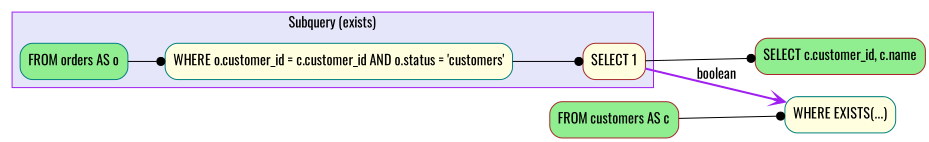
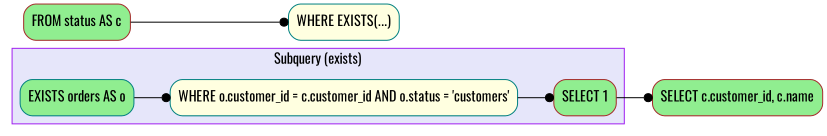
(74, 61) -> (77, 98)
(614, 61) -> (585, 98)
(710, 84) -> none
(614, 120) -> (77, 22)
